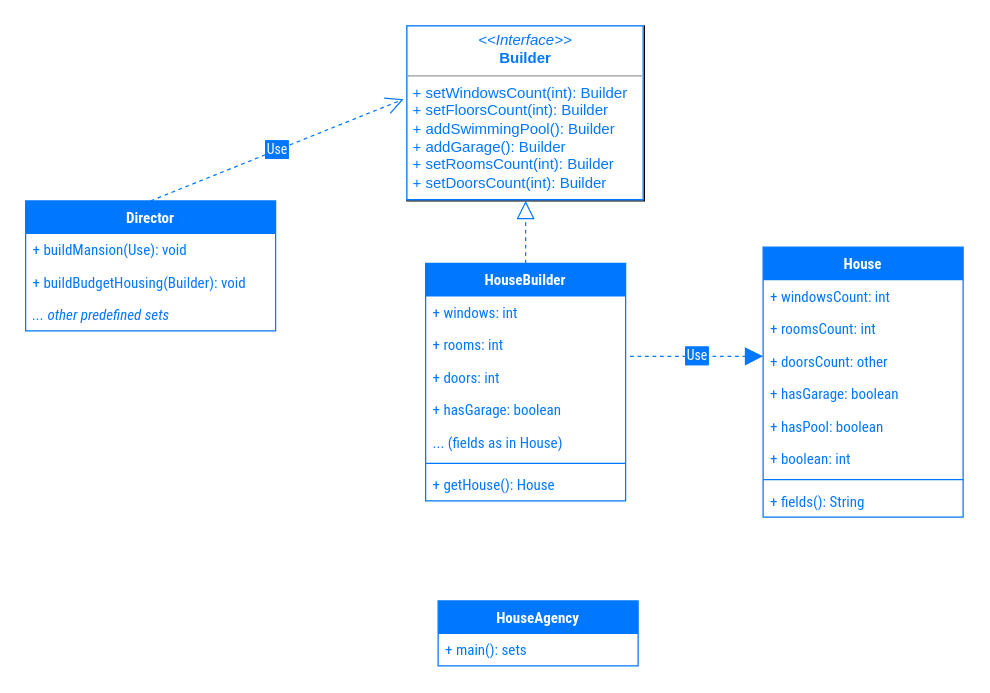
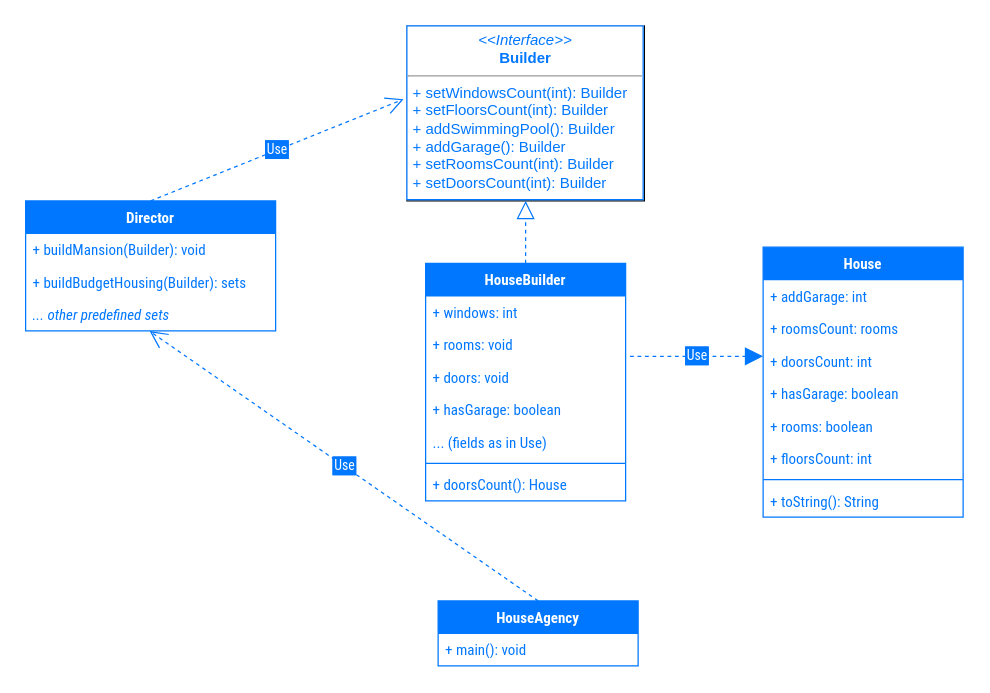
(124, 250) -> (137, 250)
(162, 283) -> (164, 283)
(840, 296) -> (829, 296)
(834, 329) -> (844, 329)
(475, 345) -> (479, 345)
(844, 361) -> (834, 361)
(475, 378) -> (479, 378)
(836, 426) -> (829, 426)
(514, 443) -> (505, 443)
(819, 459) -> (836, 459)
none -> (346, 467)
(506, 485) -> (515, 485)
(834, 501) -> (844, 501)
(496, 650) -> (494, 650)
